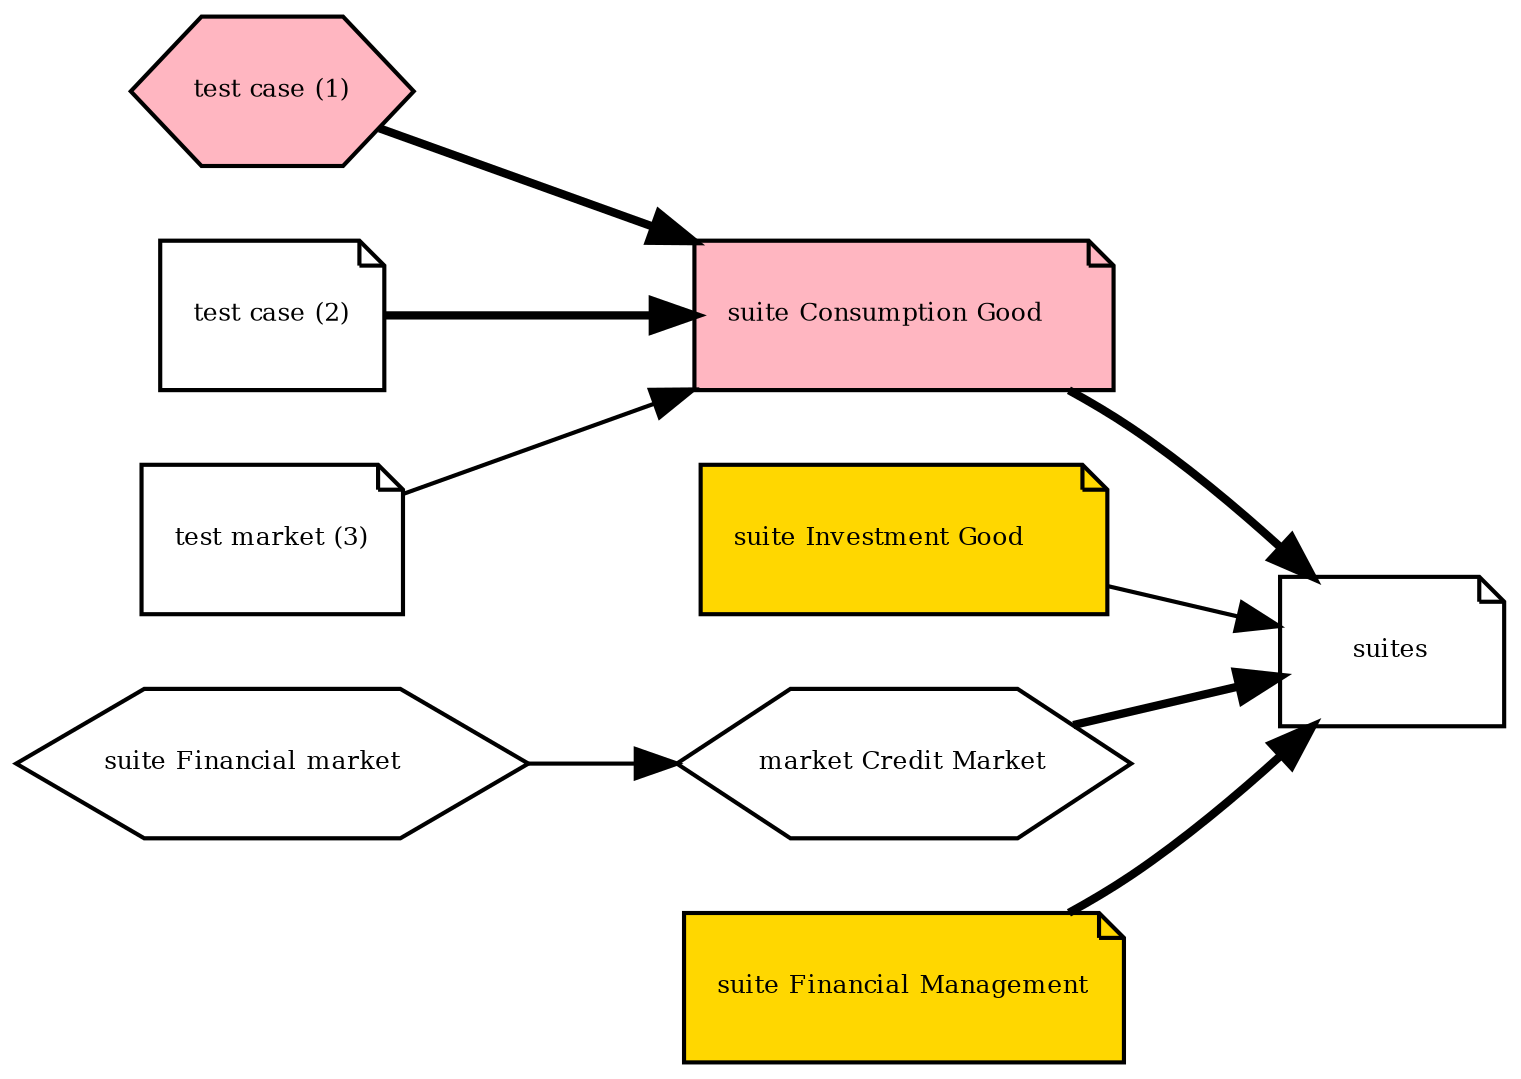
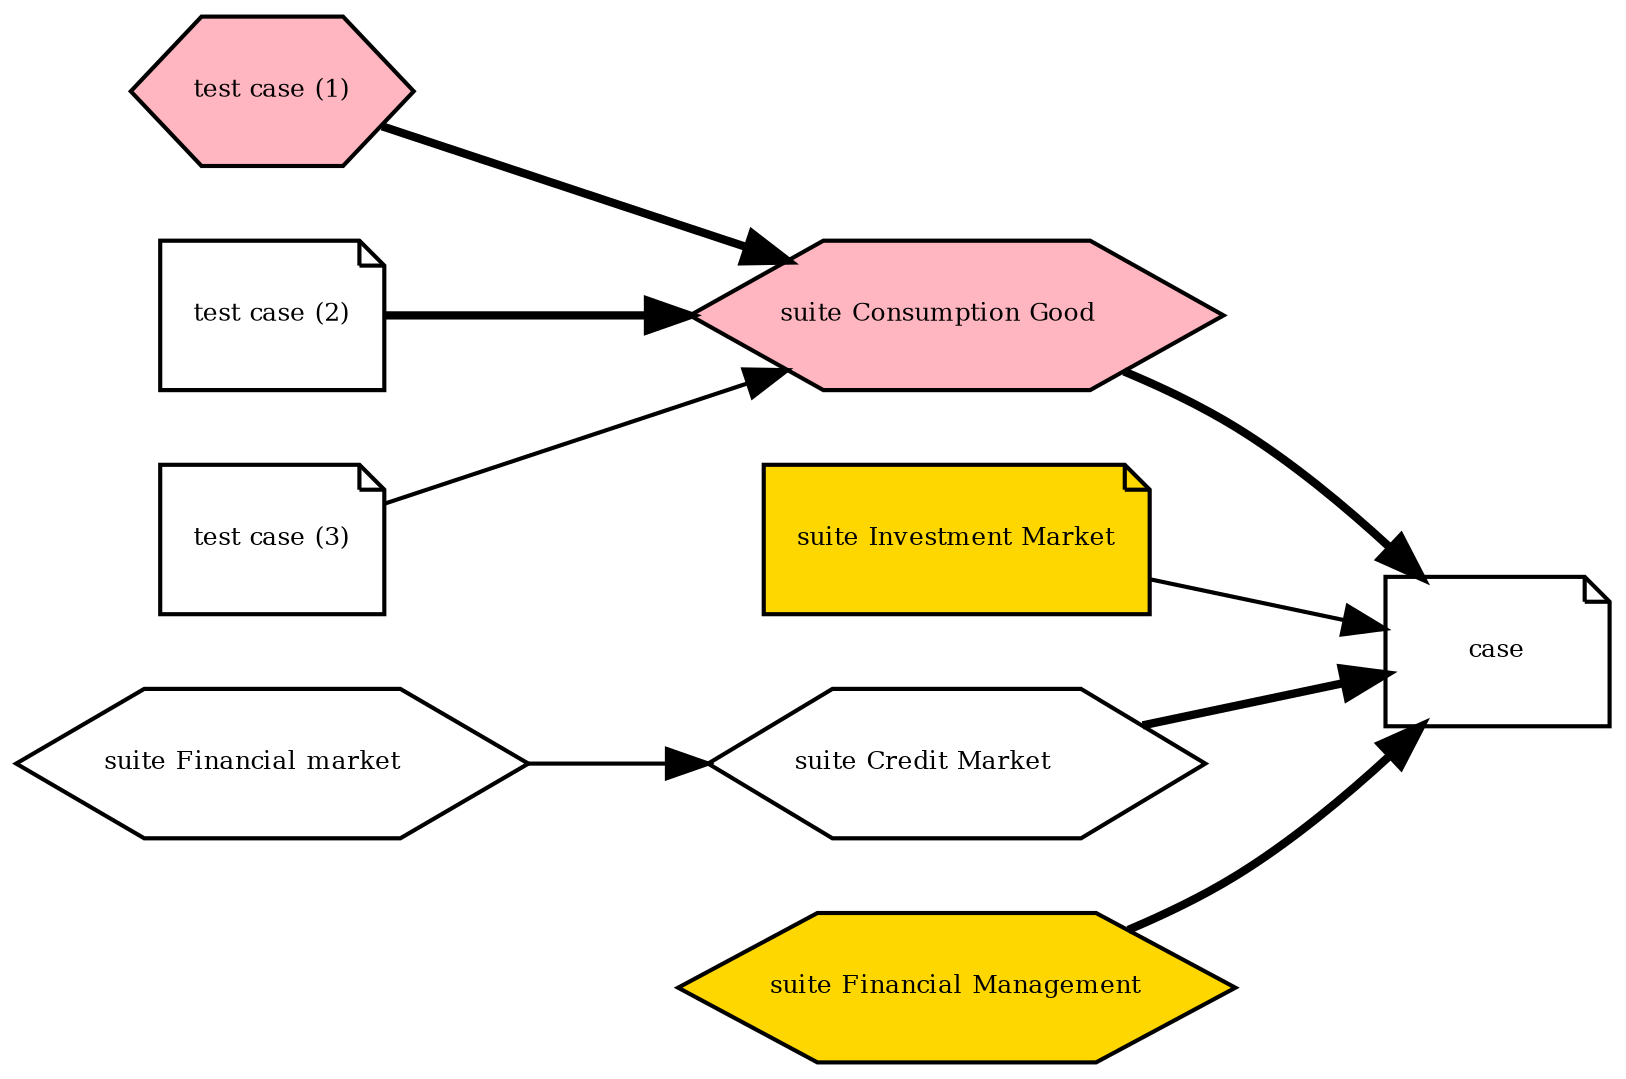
(904, 315) -> (957, 315)
(272, 540) -> (272, 540)
(904, 540) -> (957, 540)
(1392, 652) -> (1498, 652)
(904, 764) -> (957, 764)
(904, 988) -> (957, 988)
